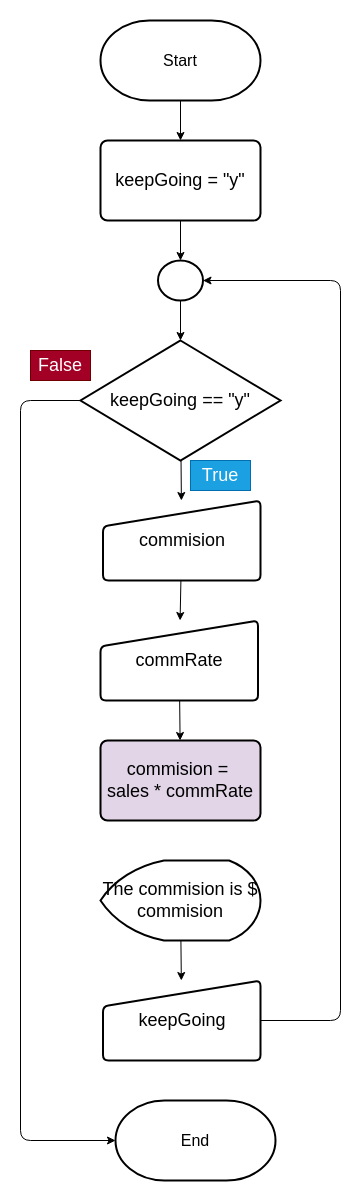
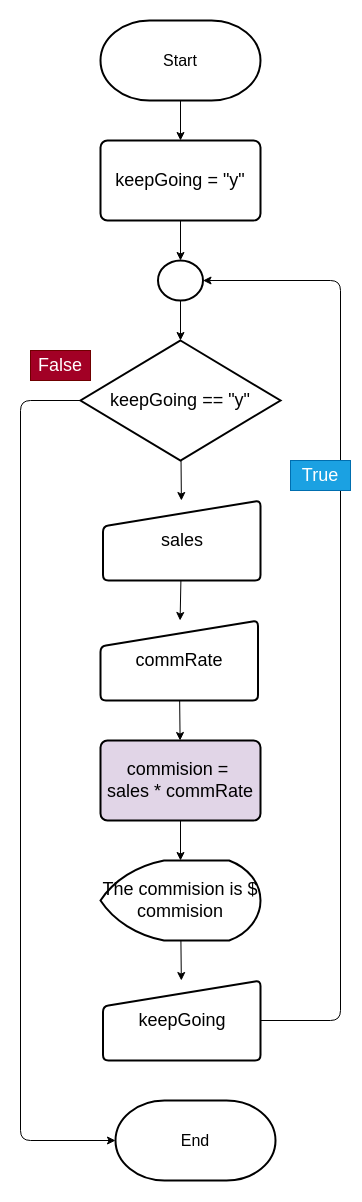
(221, 476) -> (321, 476)
(183, 541) -> (183, 541)
none -> (181, 837)
